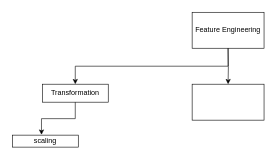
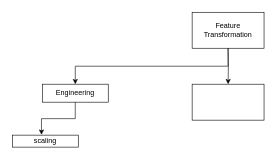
(228, 30) -> (228, 30)
(75, 93) -> (75, 93)
